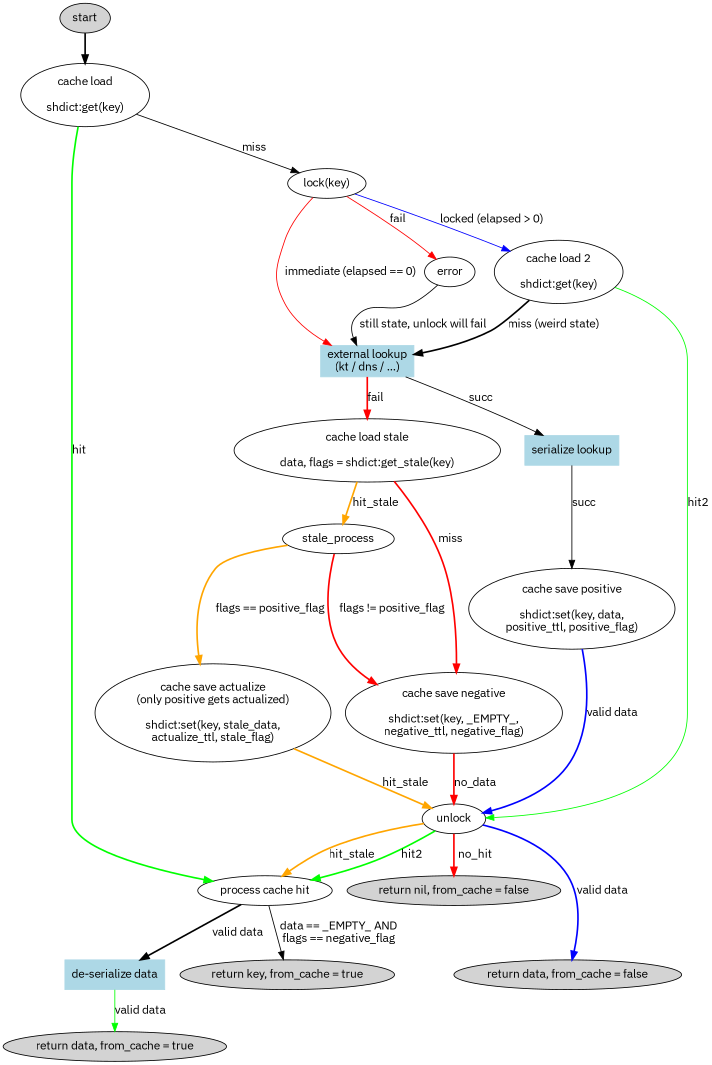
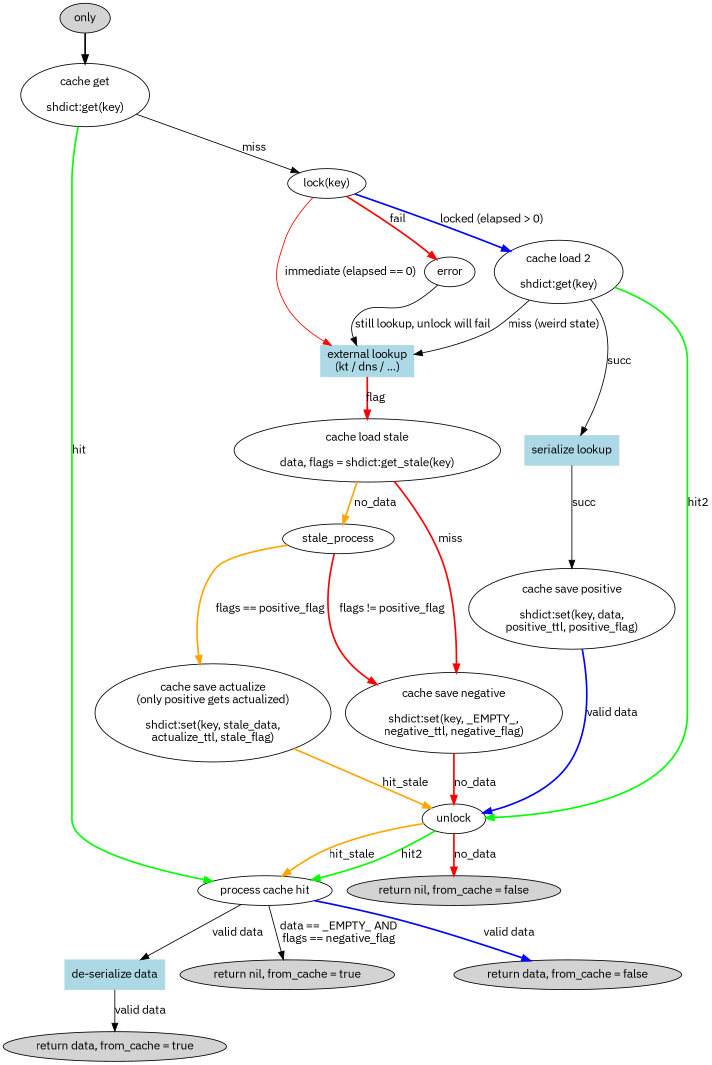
(85, 18) -> (85, 18)
(85, 95) -> (85, 95)
(429, 220) -> (429, 220)
(389, 224) -> (389, 224)
(423, 324) -> (423, 324)
(480, 336) -> (480, 336)
(376, 398) -> (376, 398)
(471, 403) -> (607, 364)
(376, 503) -> (376, 503)
(687, 602) -> (687, 602)
(475, 855) -> (475, 855)
(561, 866) -> (419, 925)
(194, 930) -> (194, 930)
(287, 975) -> (287, 975)
(115, 1006) -> (115, 1006)
